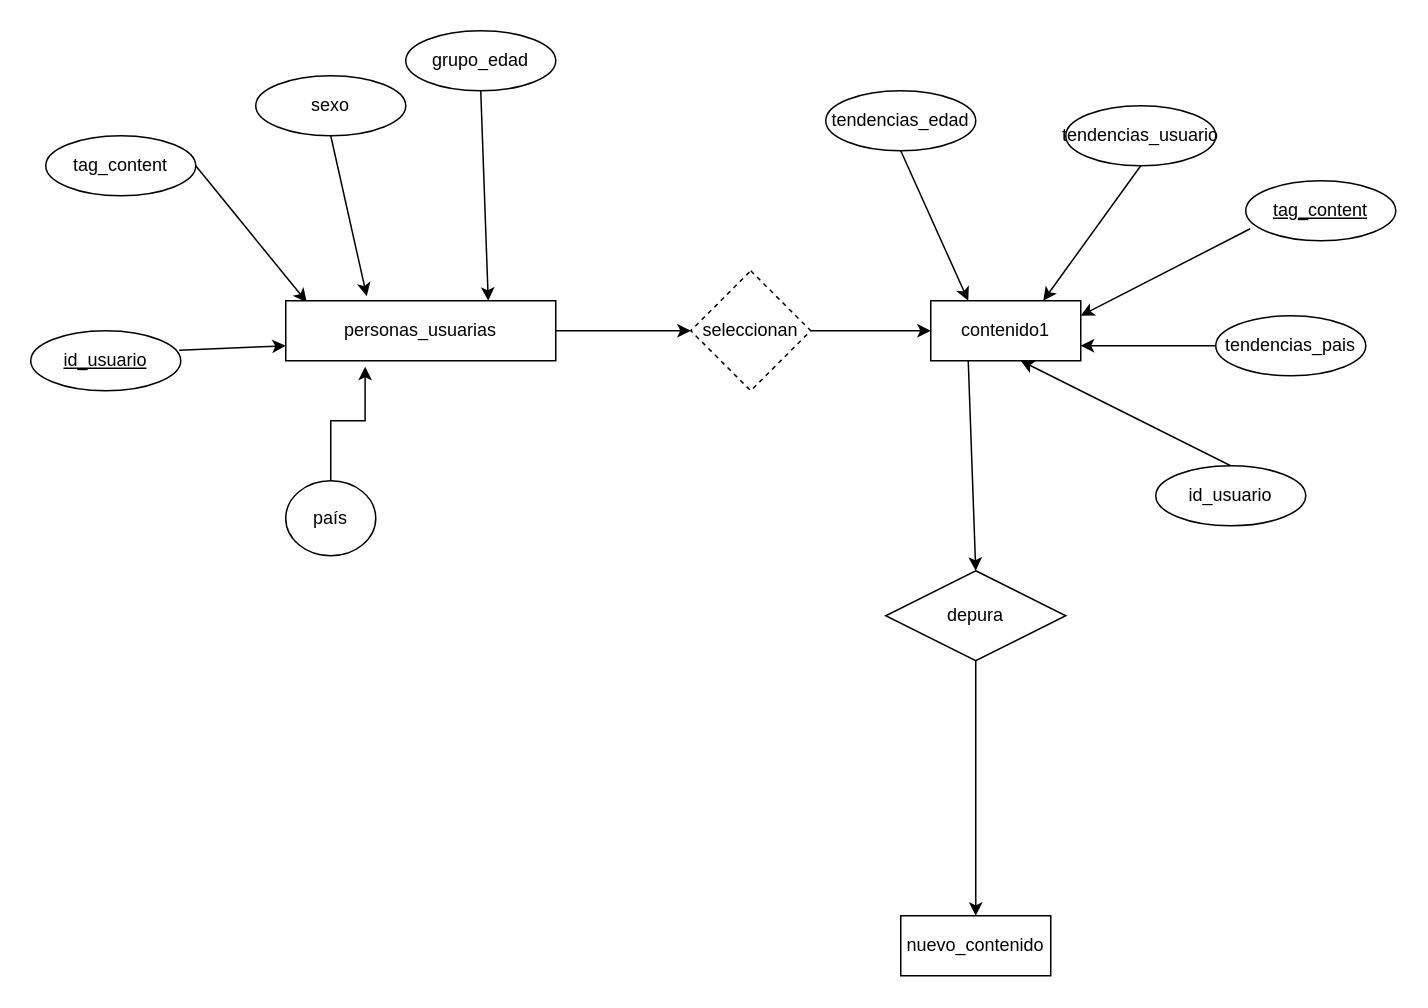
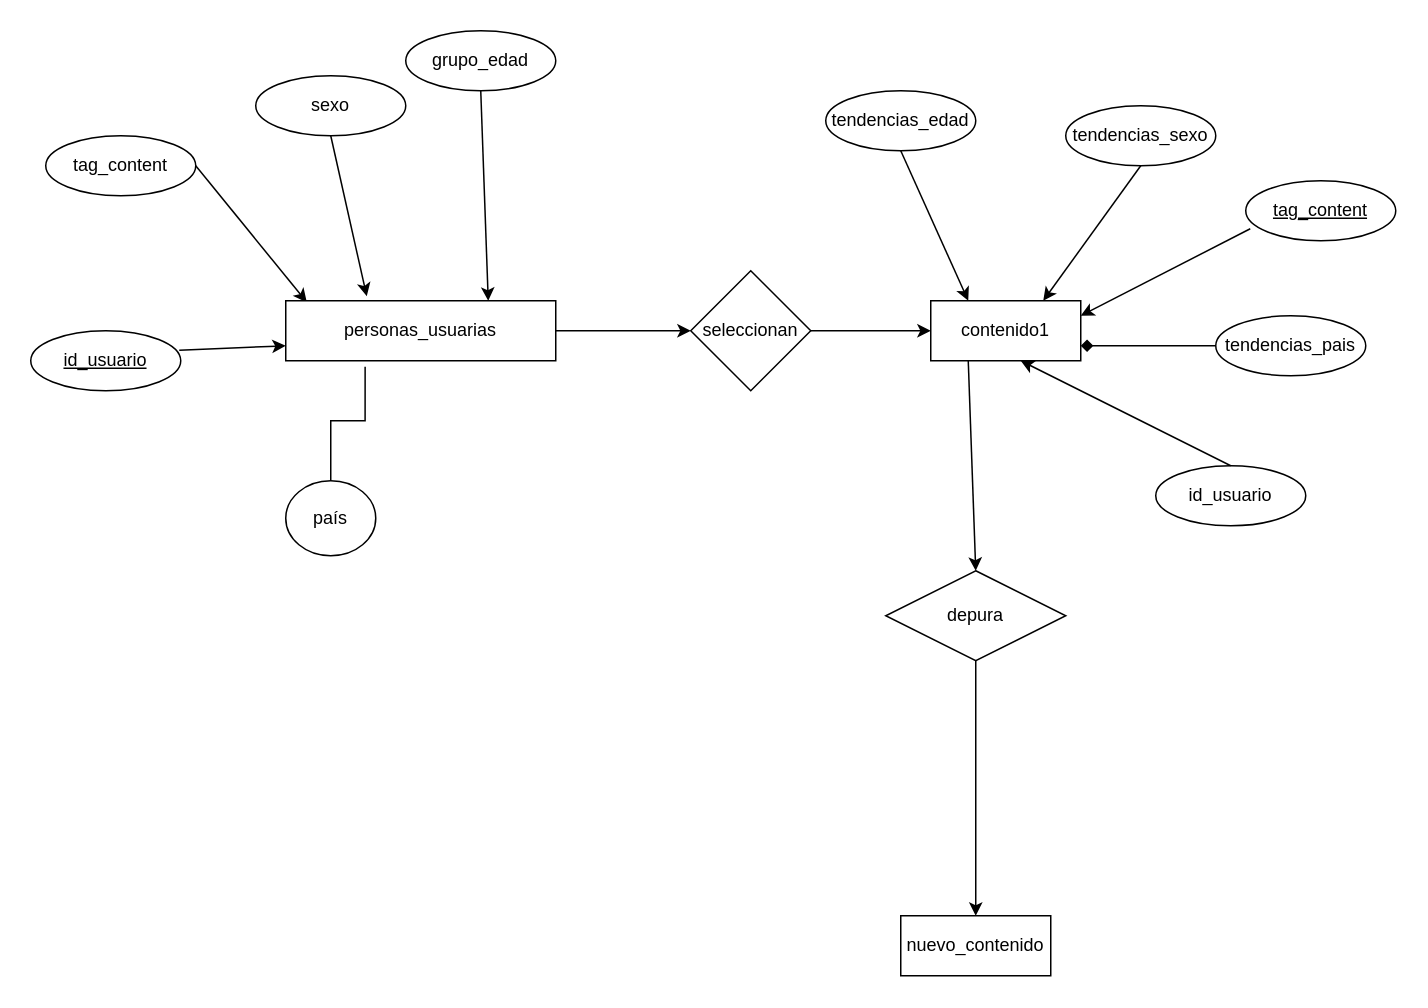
(1141, 136) -> (1141, 136)
(751, 331) -> (751, 331)
(1092, 346) -> (1093, 346)
(365, 378) -> (365, 373)
